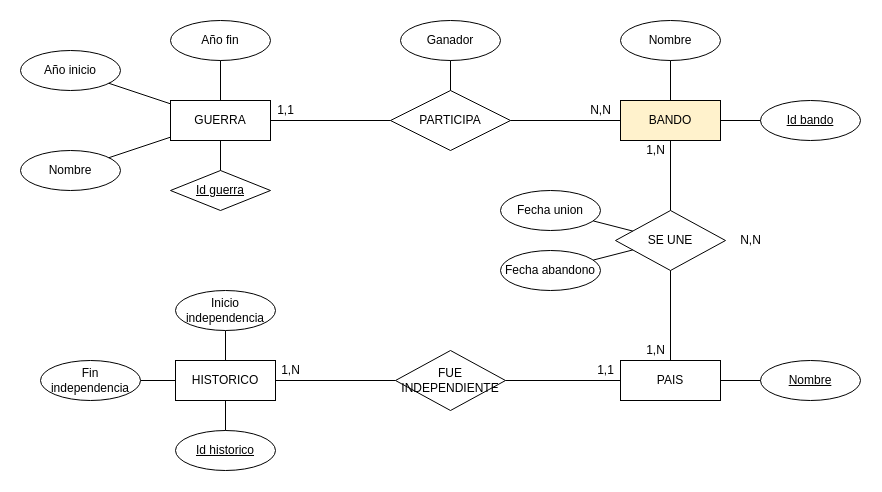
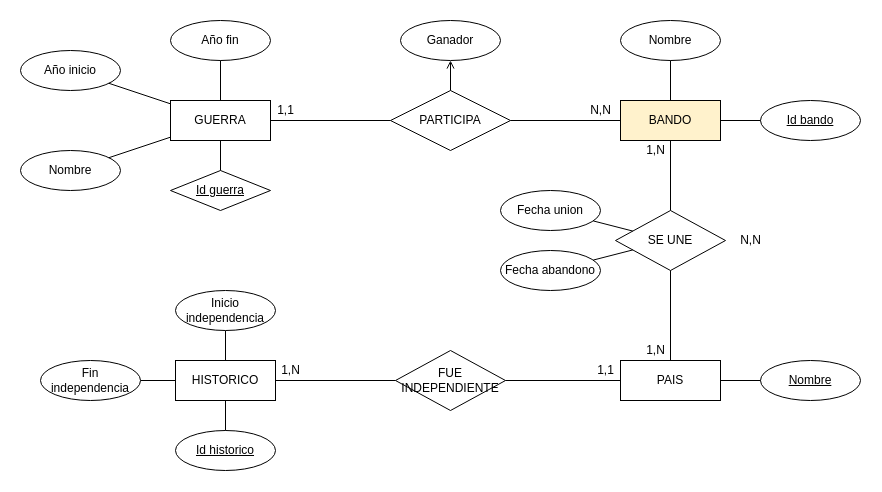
(451, 66) -> (451, 66)
